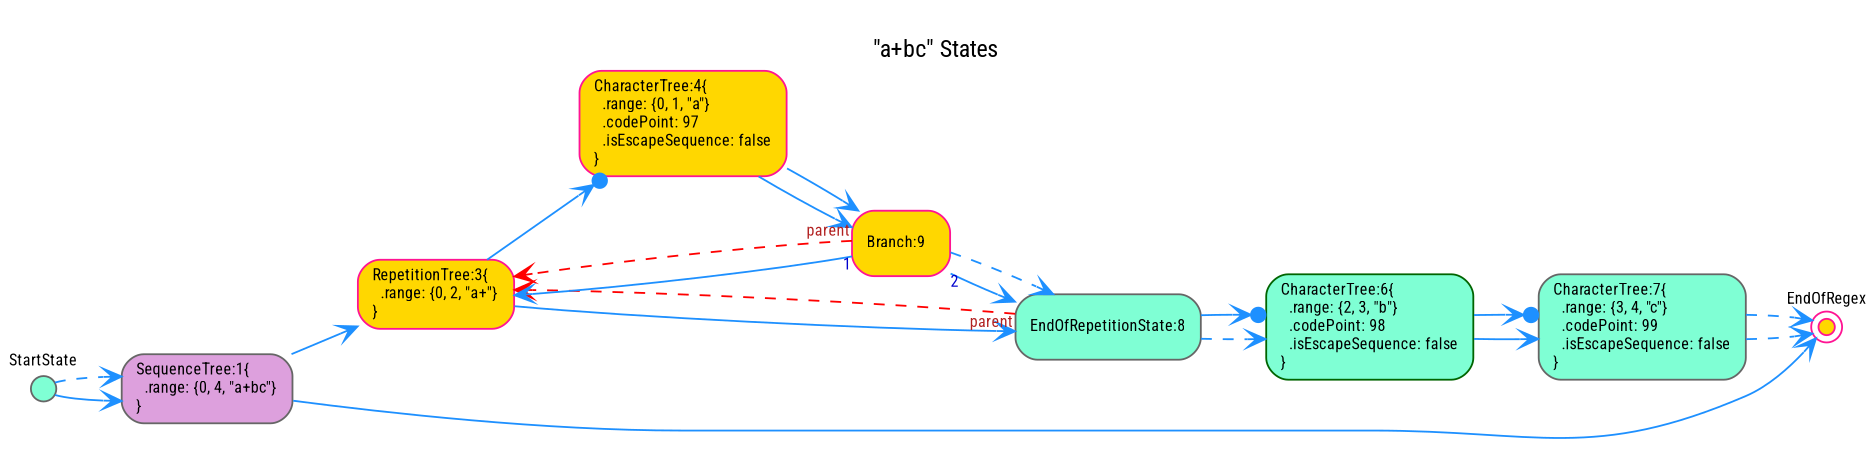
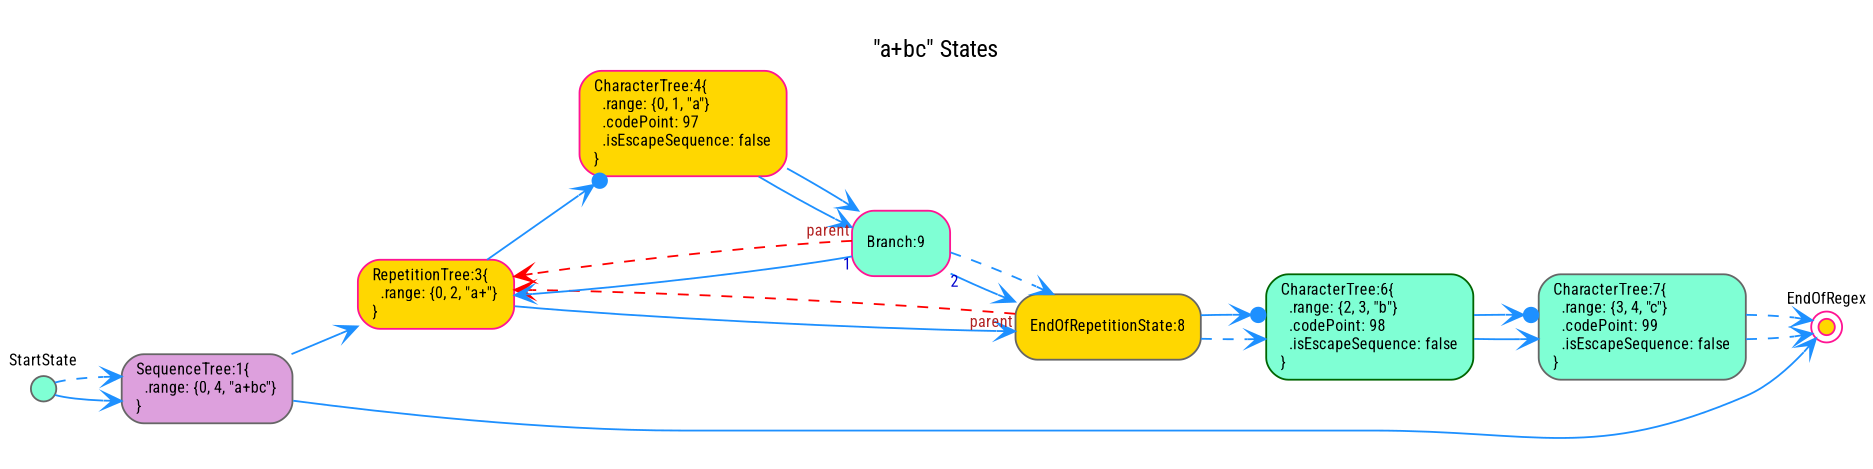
(901, 243) -> (901, 243)
(1108, 327) -> (1108, 327)
